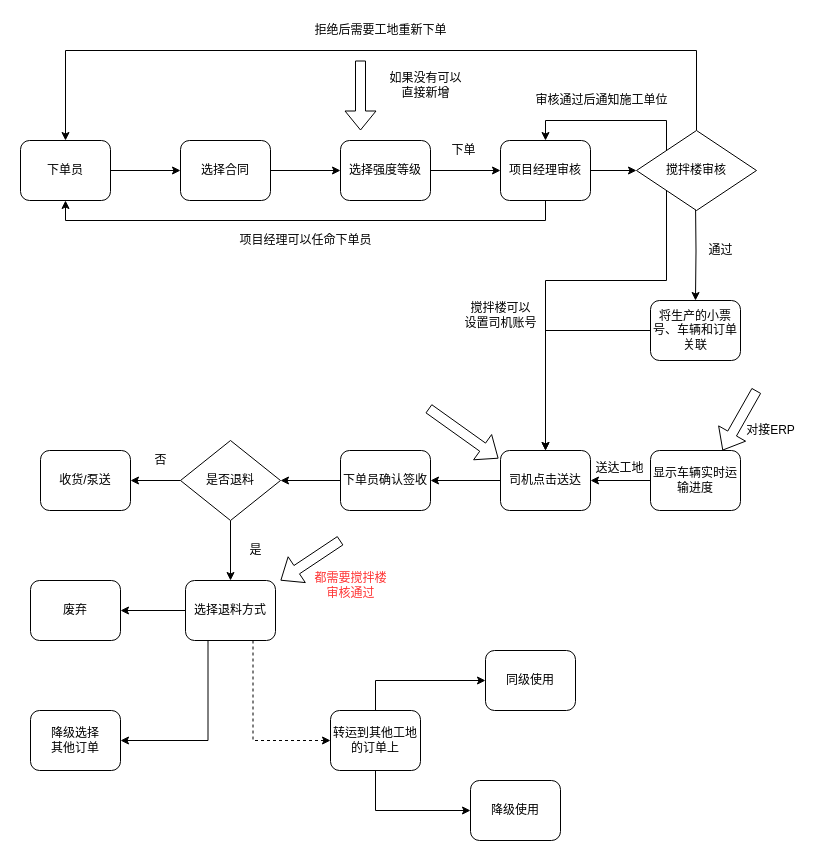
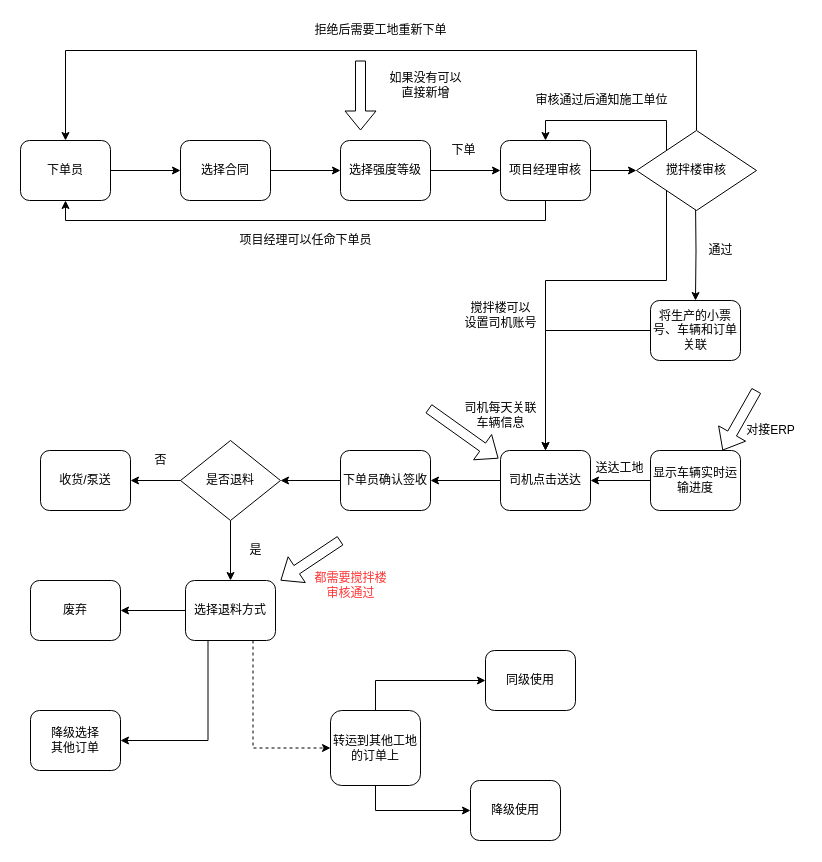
none -> (501, 416)
(376, 741) -> (376, 748)
